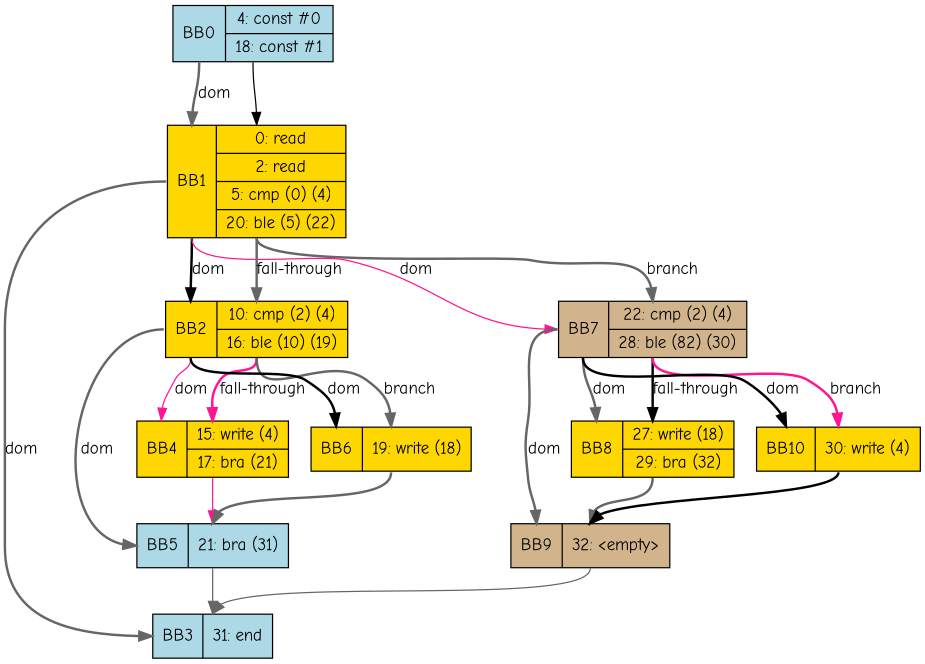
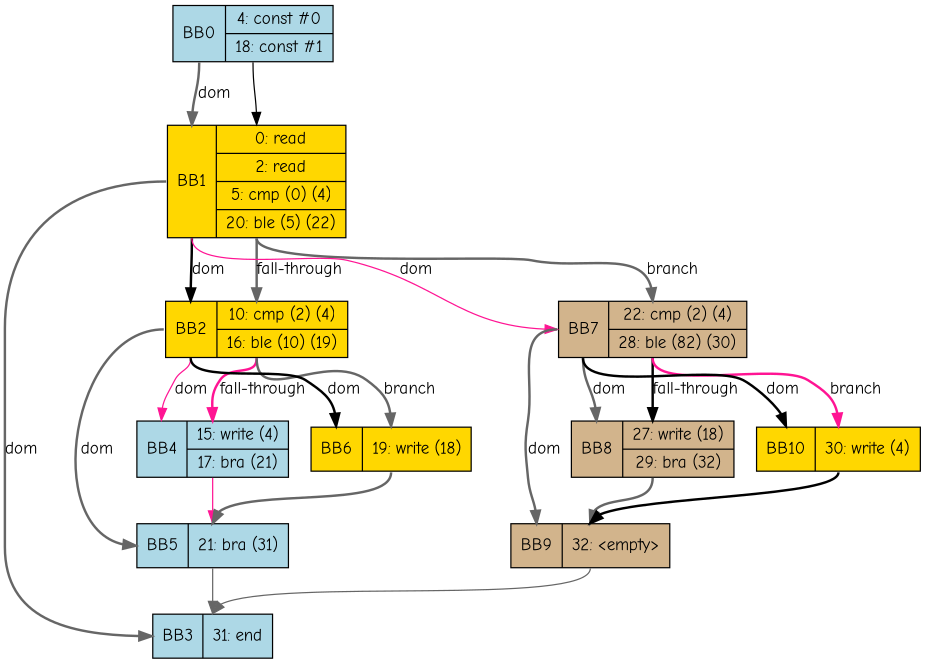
(213, 449) -> (213, 449)
(653, 449) -> (653, 449)
